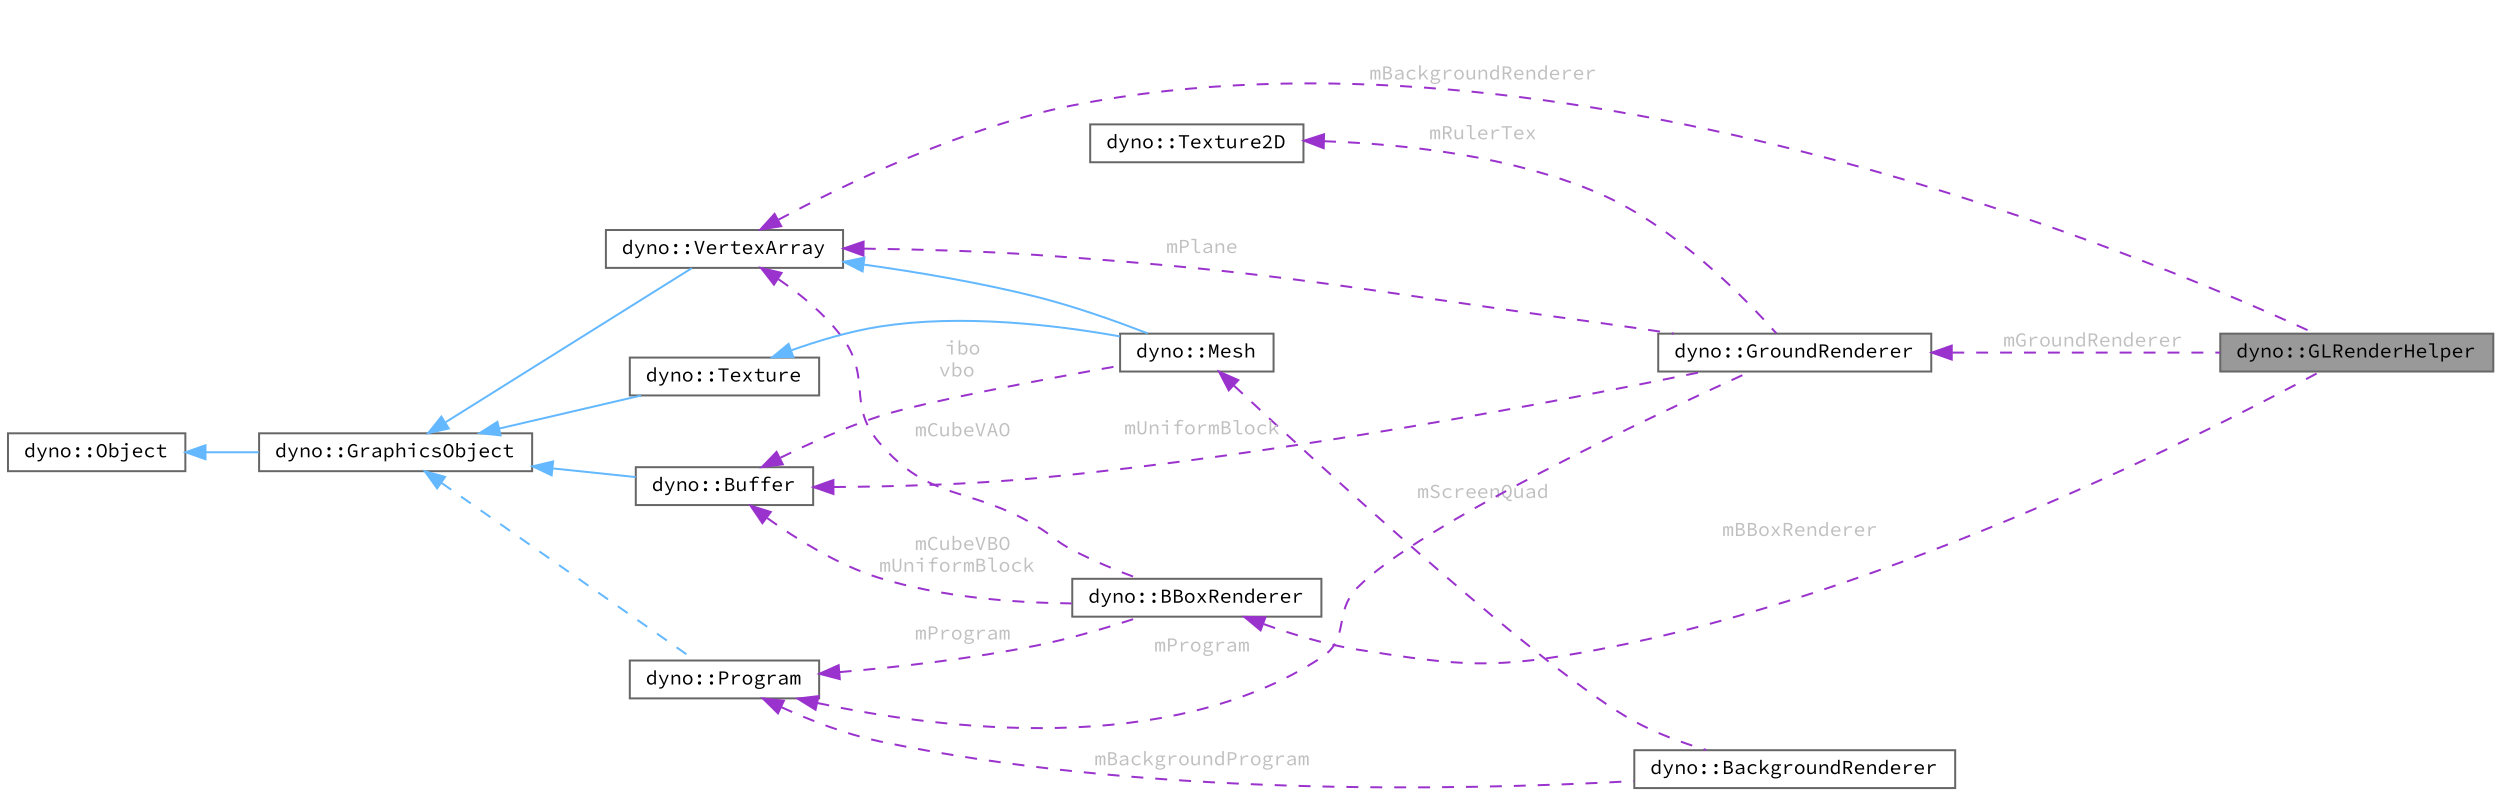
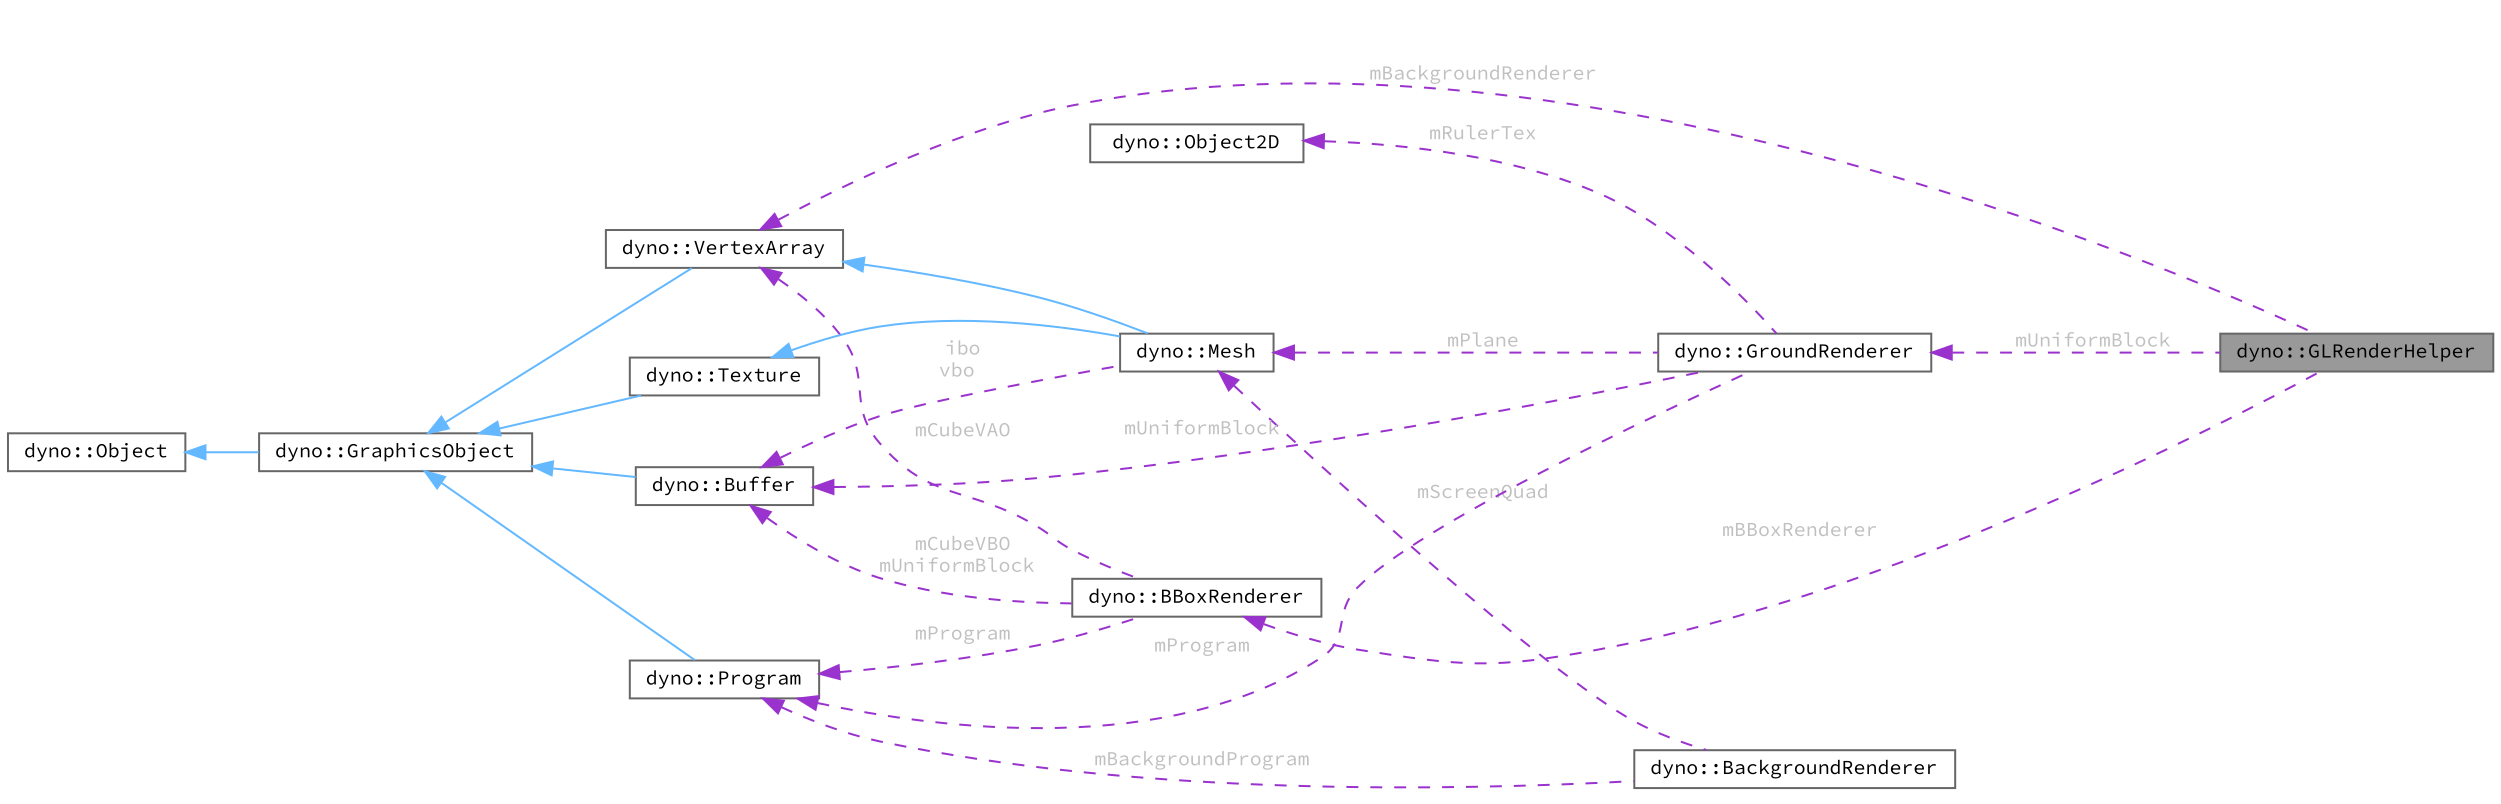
(1197, 143) -> (1197, 143)
(1270, 276) -> (1476, 353)
(2088, 342) -> (2088, 342)
(568, 571) -> (568, 571)
